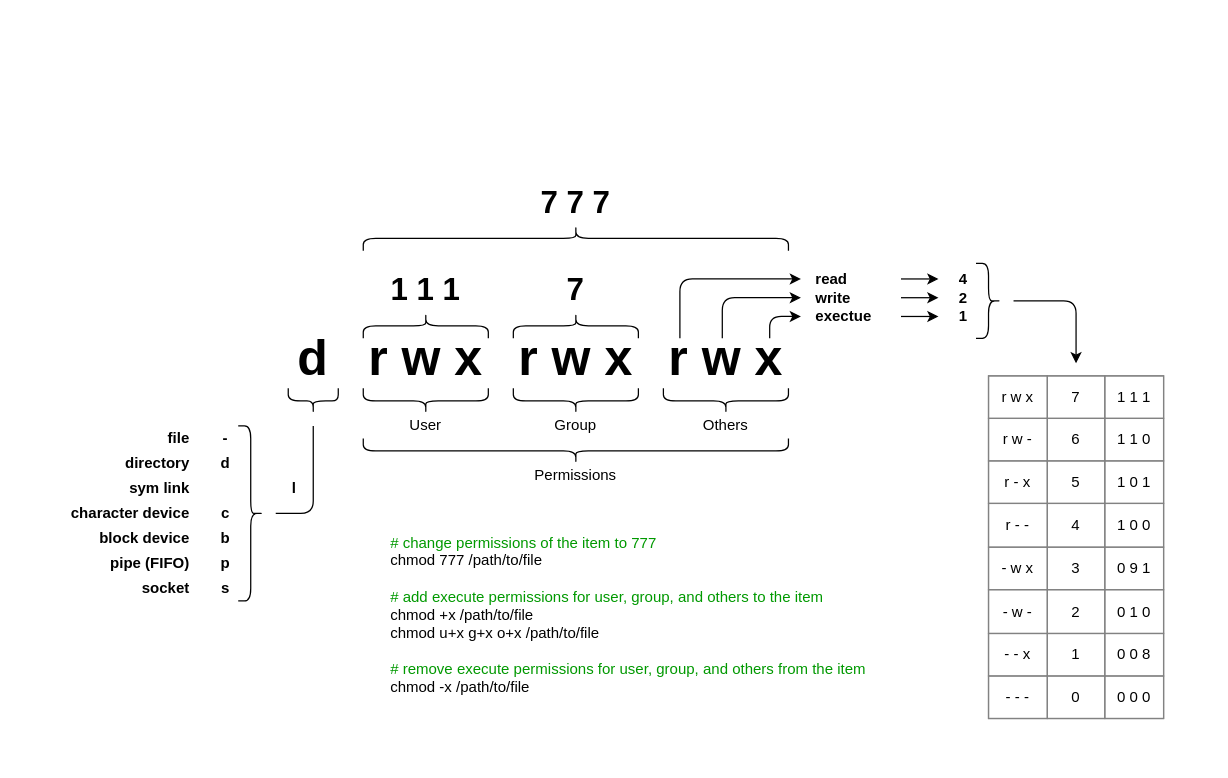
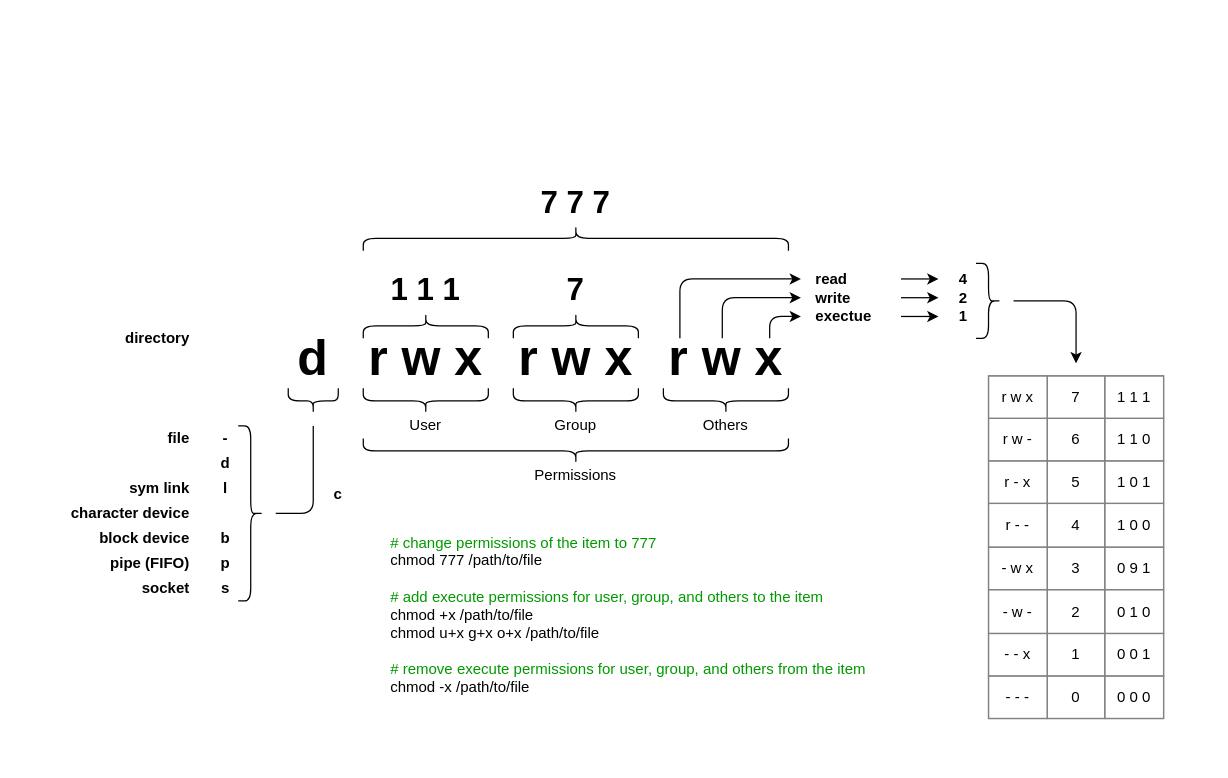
(132, 463) -> (132, 338)
(294, 488) -> (226, 488)
(226, 513) -> (338, 494)
(1134, 654) -> (1134, 654)
